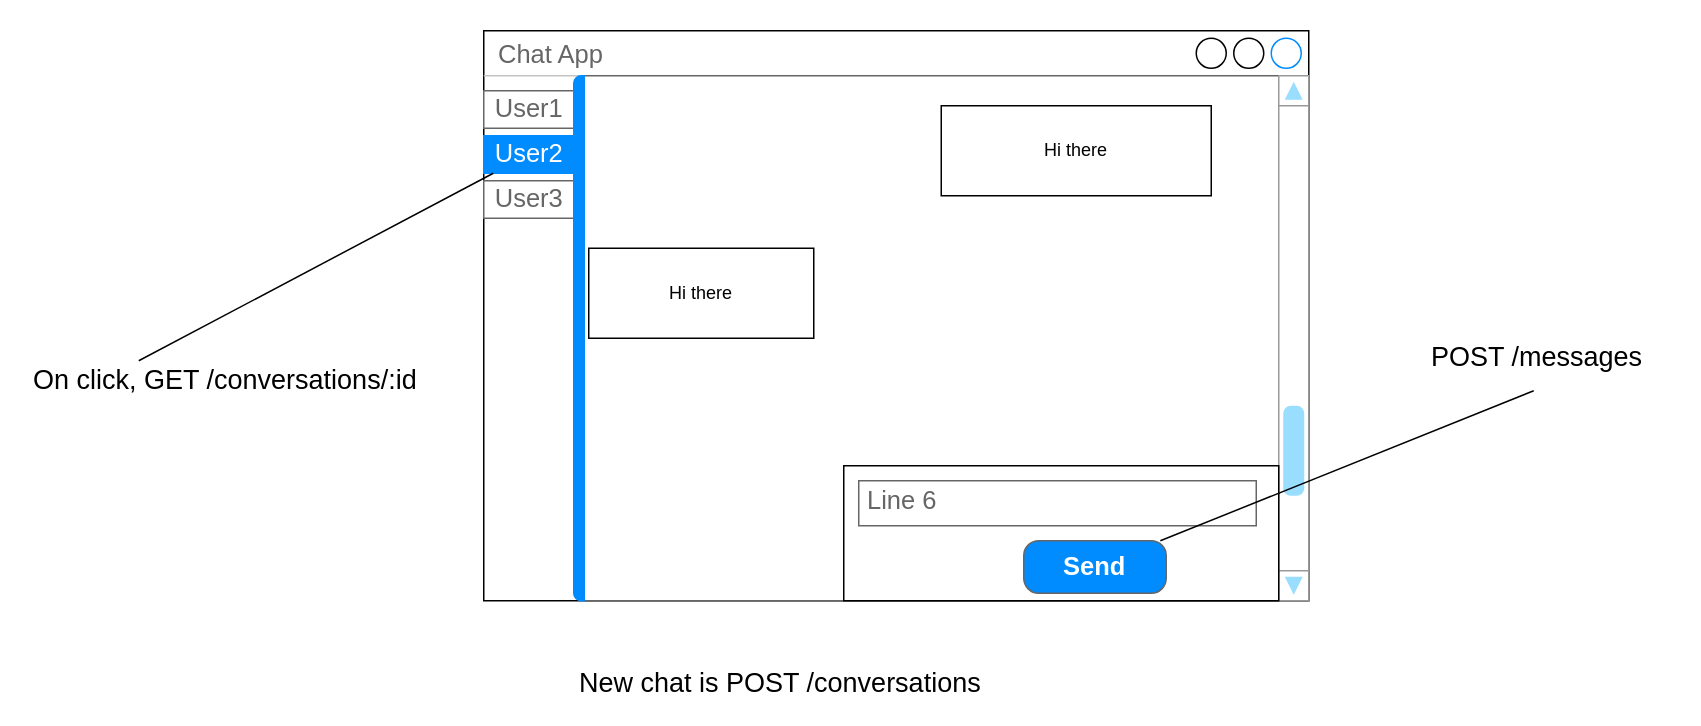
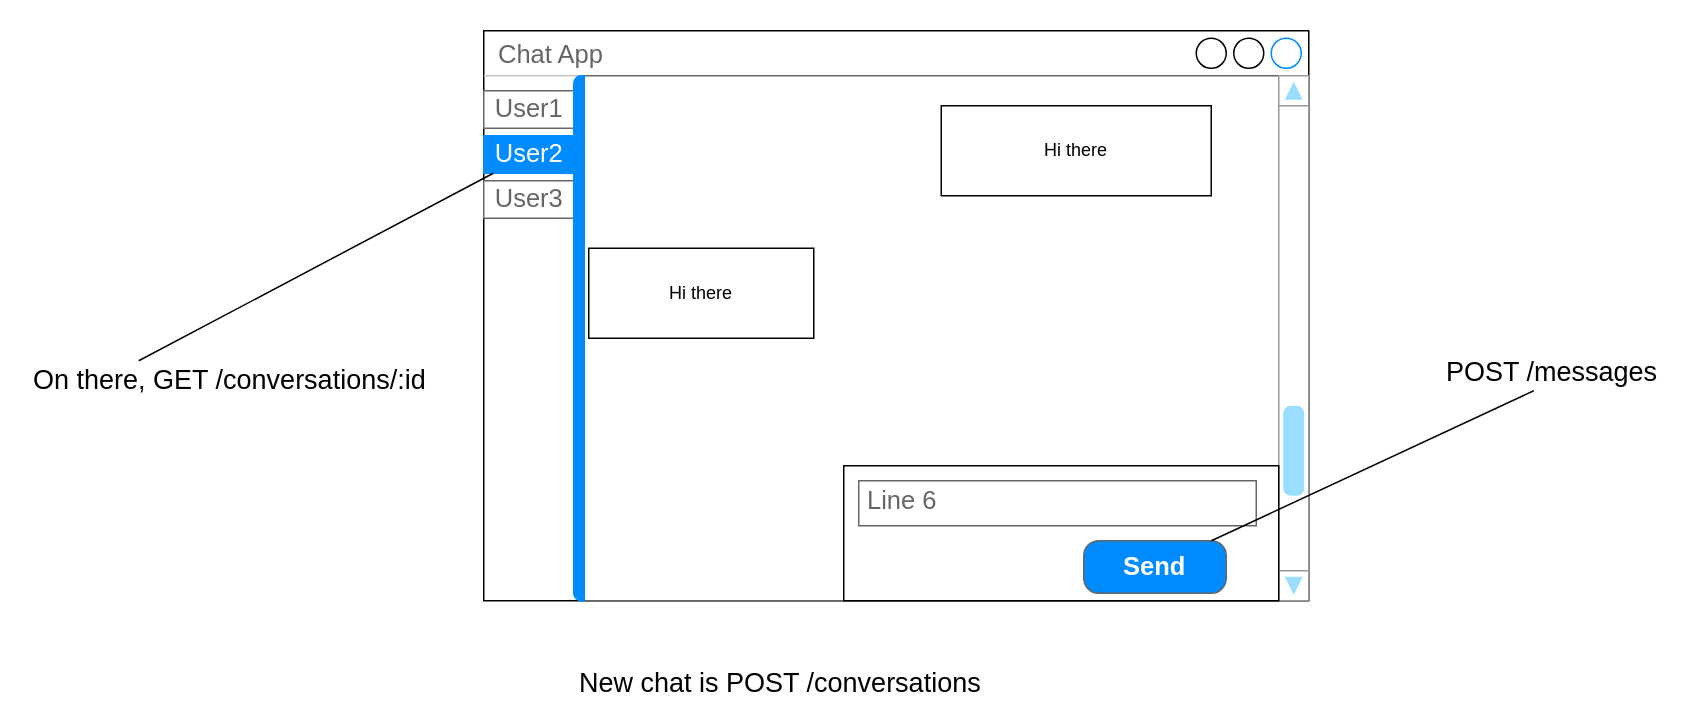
(1549, 353) -> (1564, 368)
(174, 376) -> (179, 376)
(1095, 567) -> (1155, 567)
